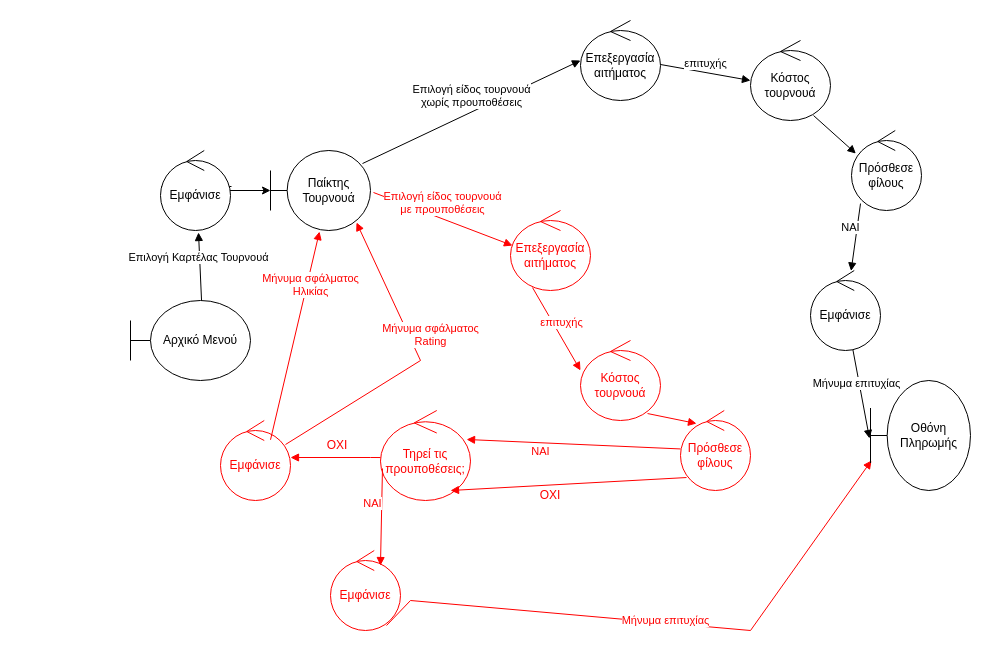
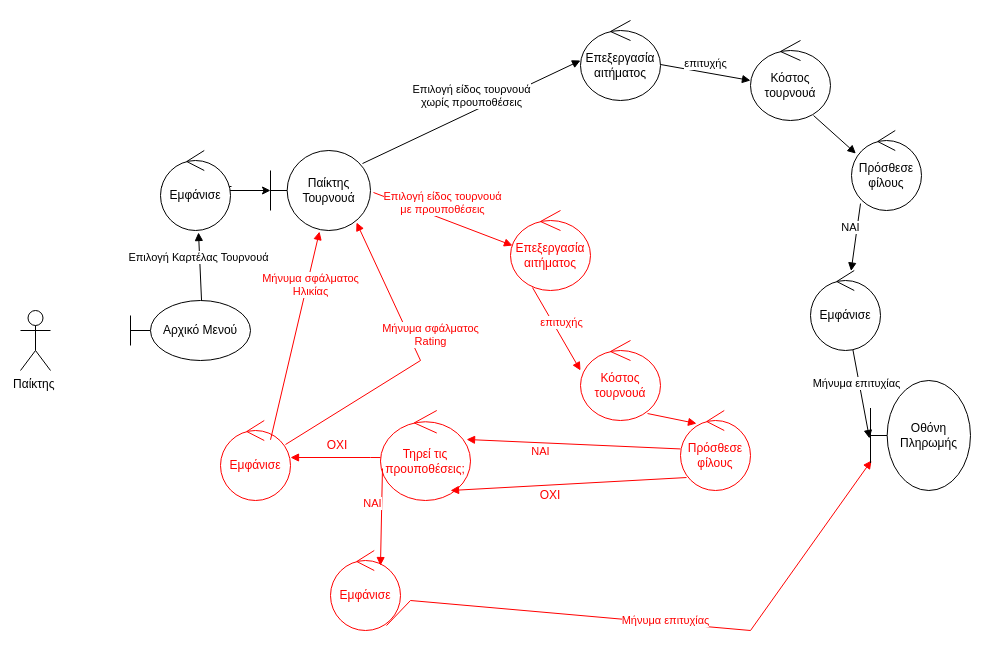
none -> (36, 341)
(191, 341) -> (191, 331)
